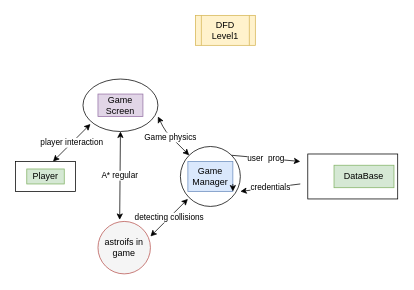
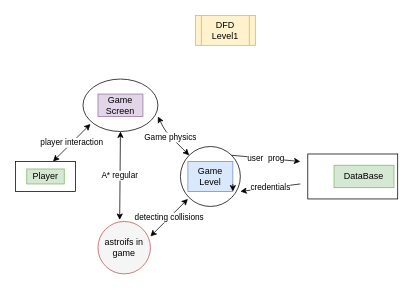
(210, 177) -> (210, 177)
